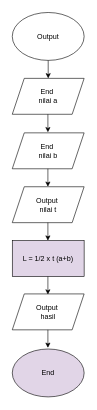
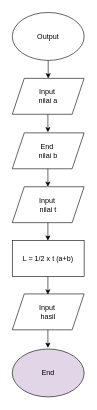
(48, 96) -> (48, 96)
(48, 205) -> (48, 205)
(48, 259) -> (48, 259)
(48, 312) -> (48, 312)
